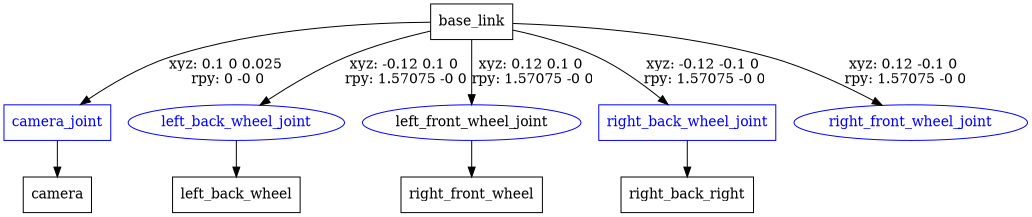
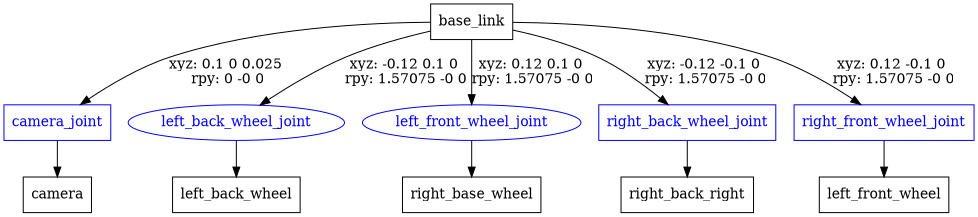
(472, 123) -> (472, 123)
(911, 123) -> (884, 123)
(472, 195) -> (472, 195)
none -> (884, 195)
